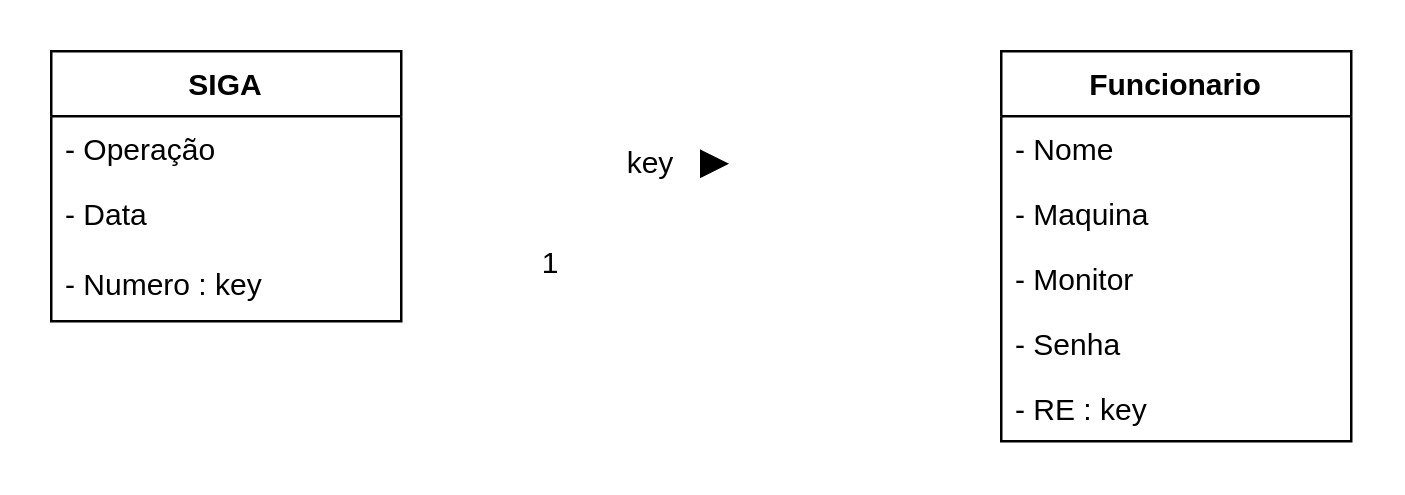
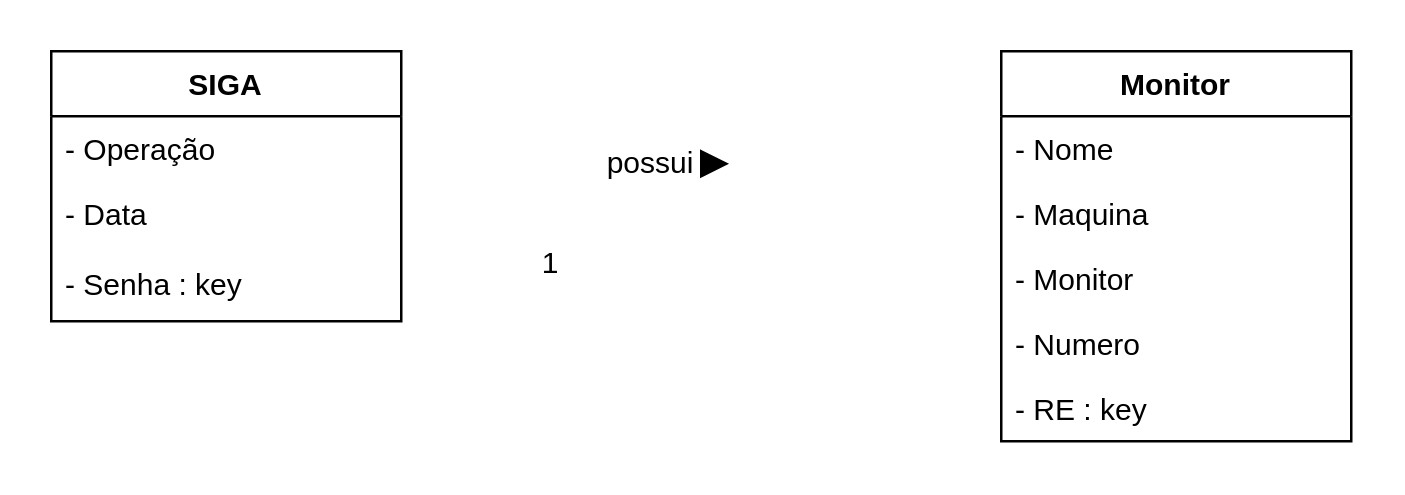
(1175, 85) -> (1175, 85)
(651, 164) -> (651, 164)
(167, 285) -> (159, 285)
(1070, 345) -> (1078, 345)
